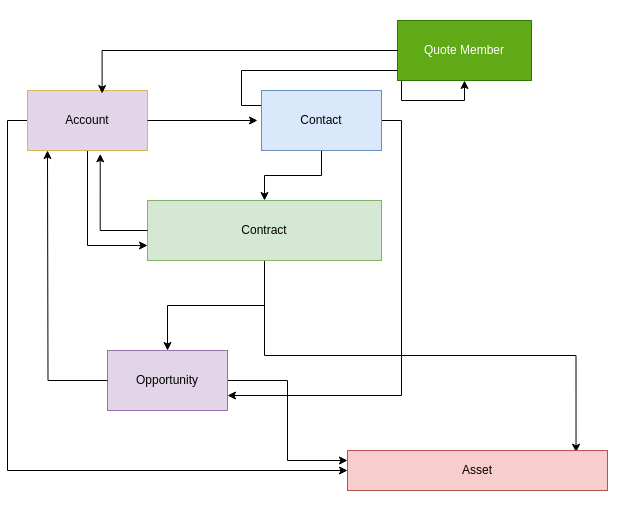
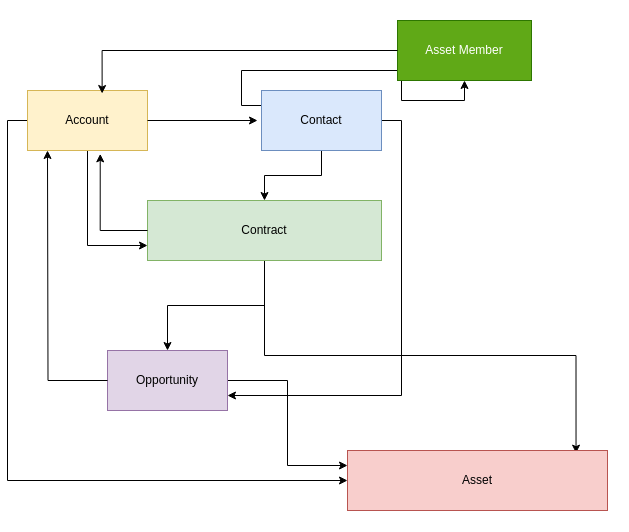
(465, 51) -> (465, 51)
(88, 121) -> (88, 121)
(478, 471) -> (478, 481)
